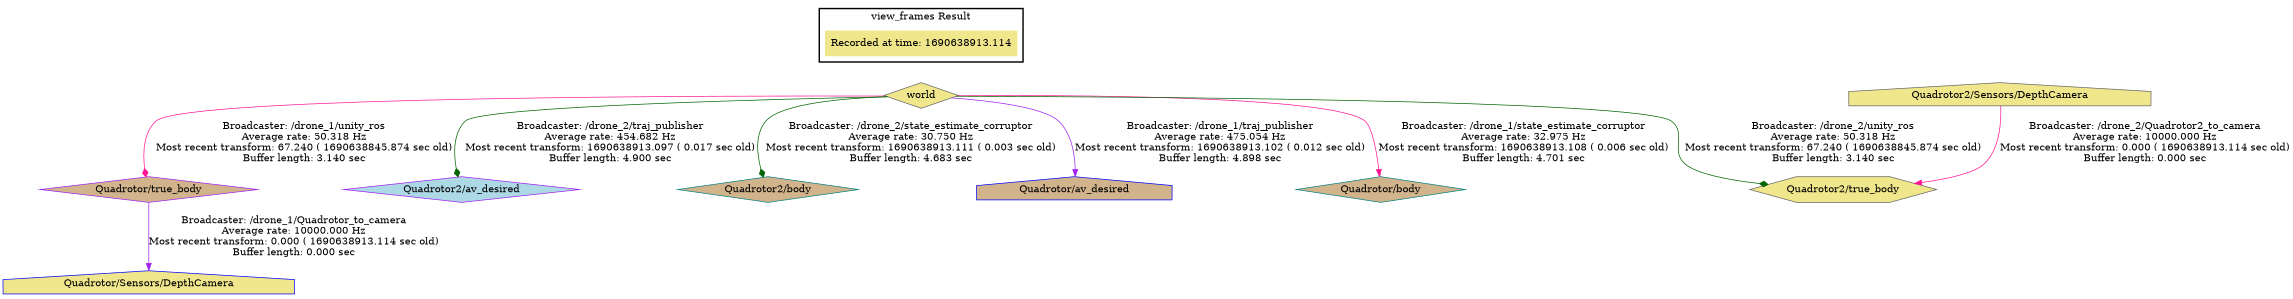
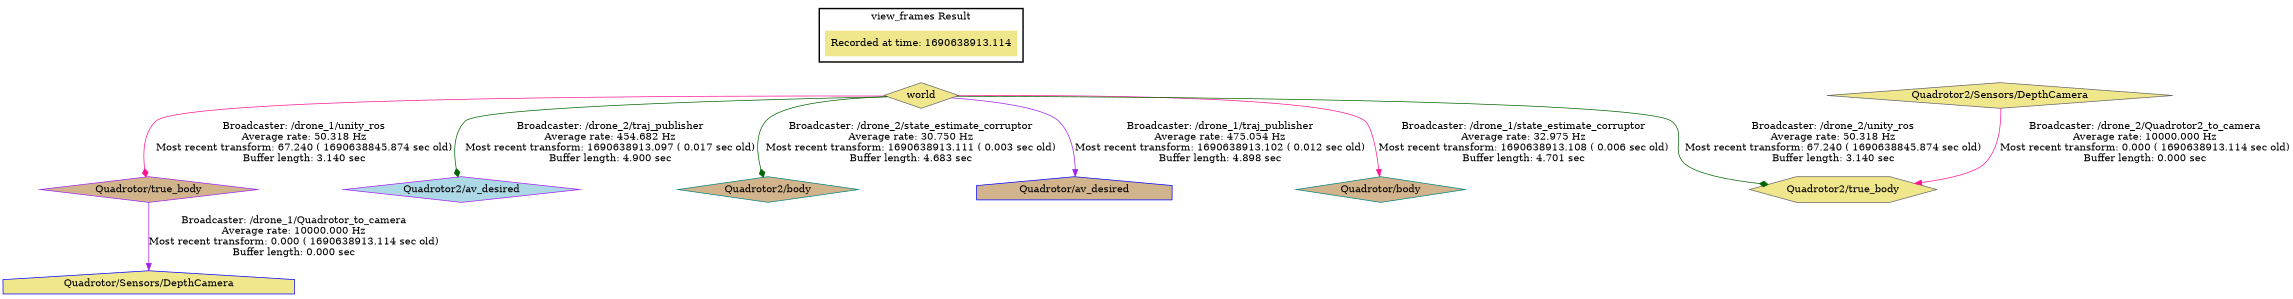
(2000, 95) -> (2000, 95)
